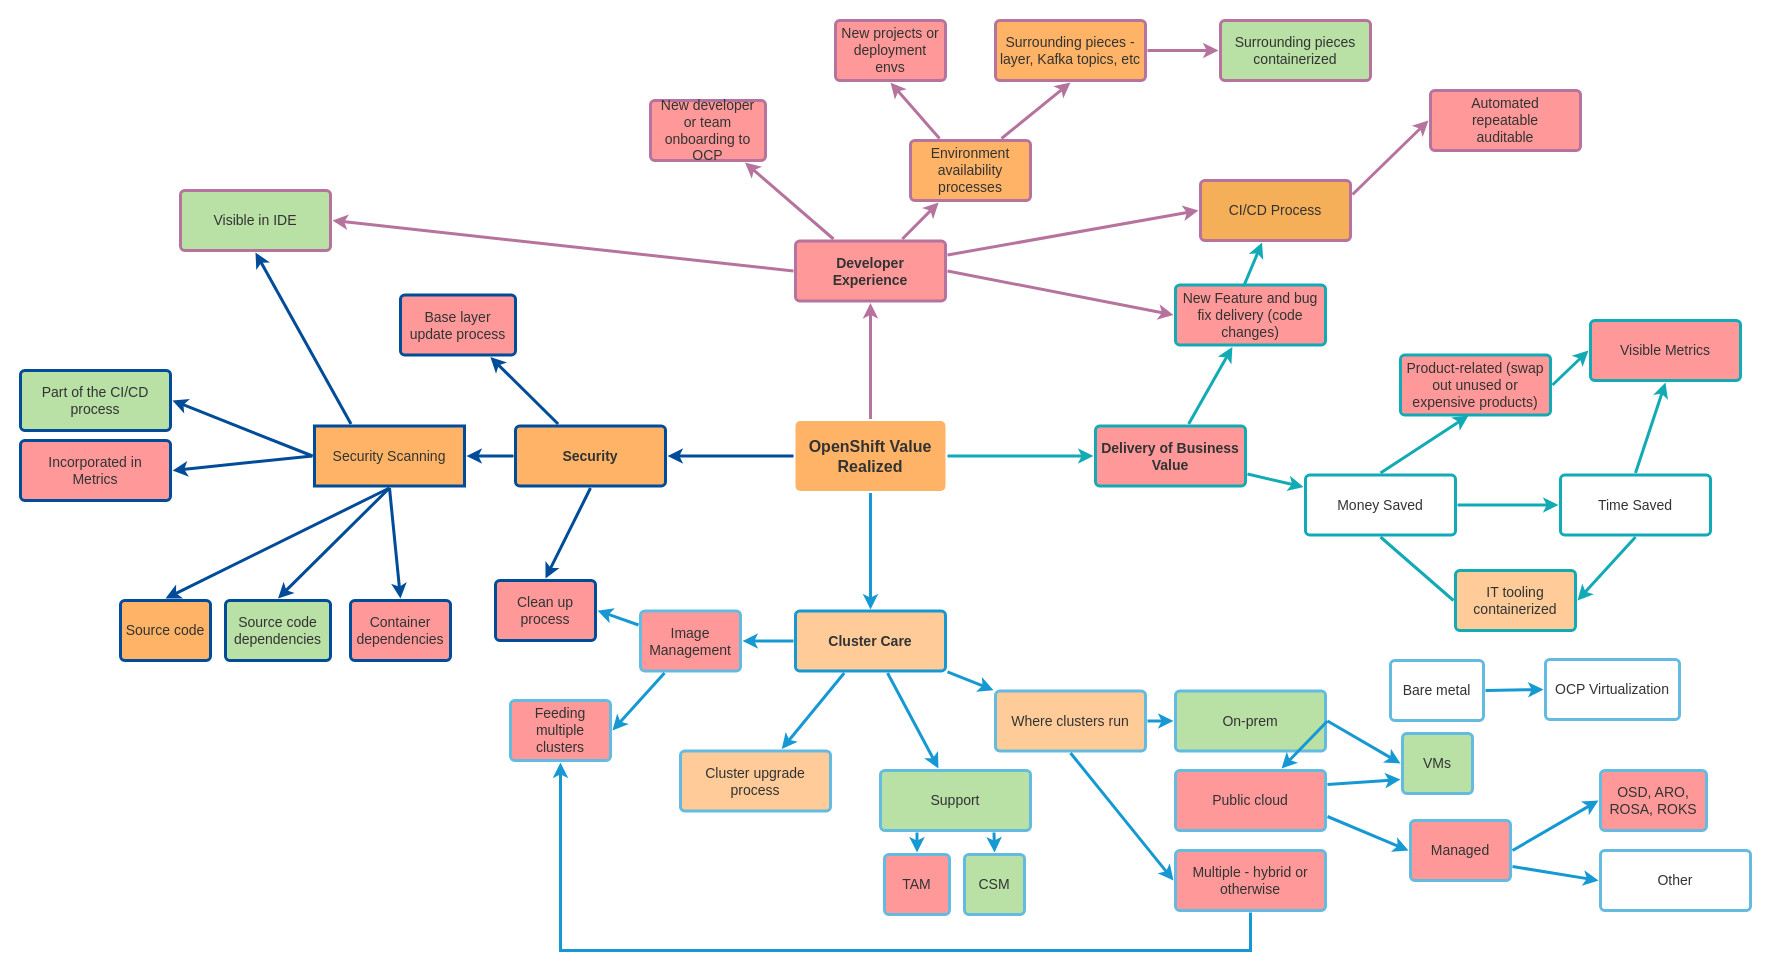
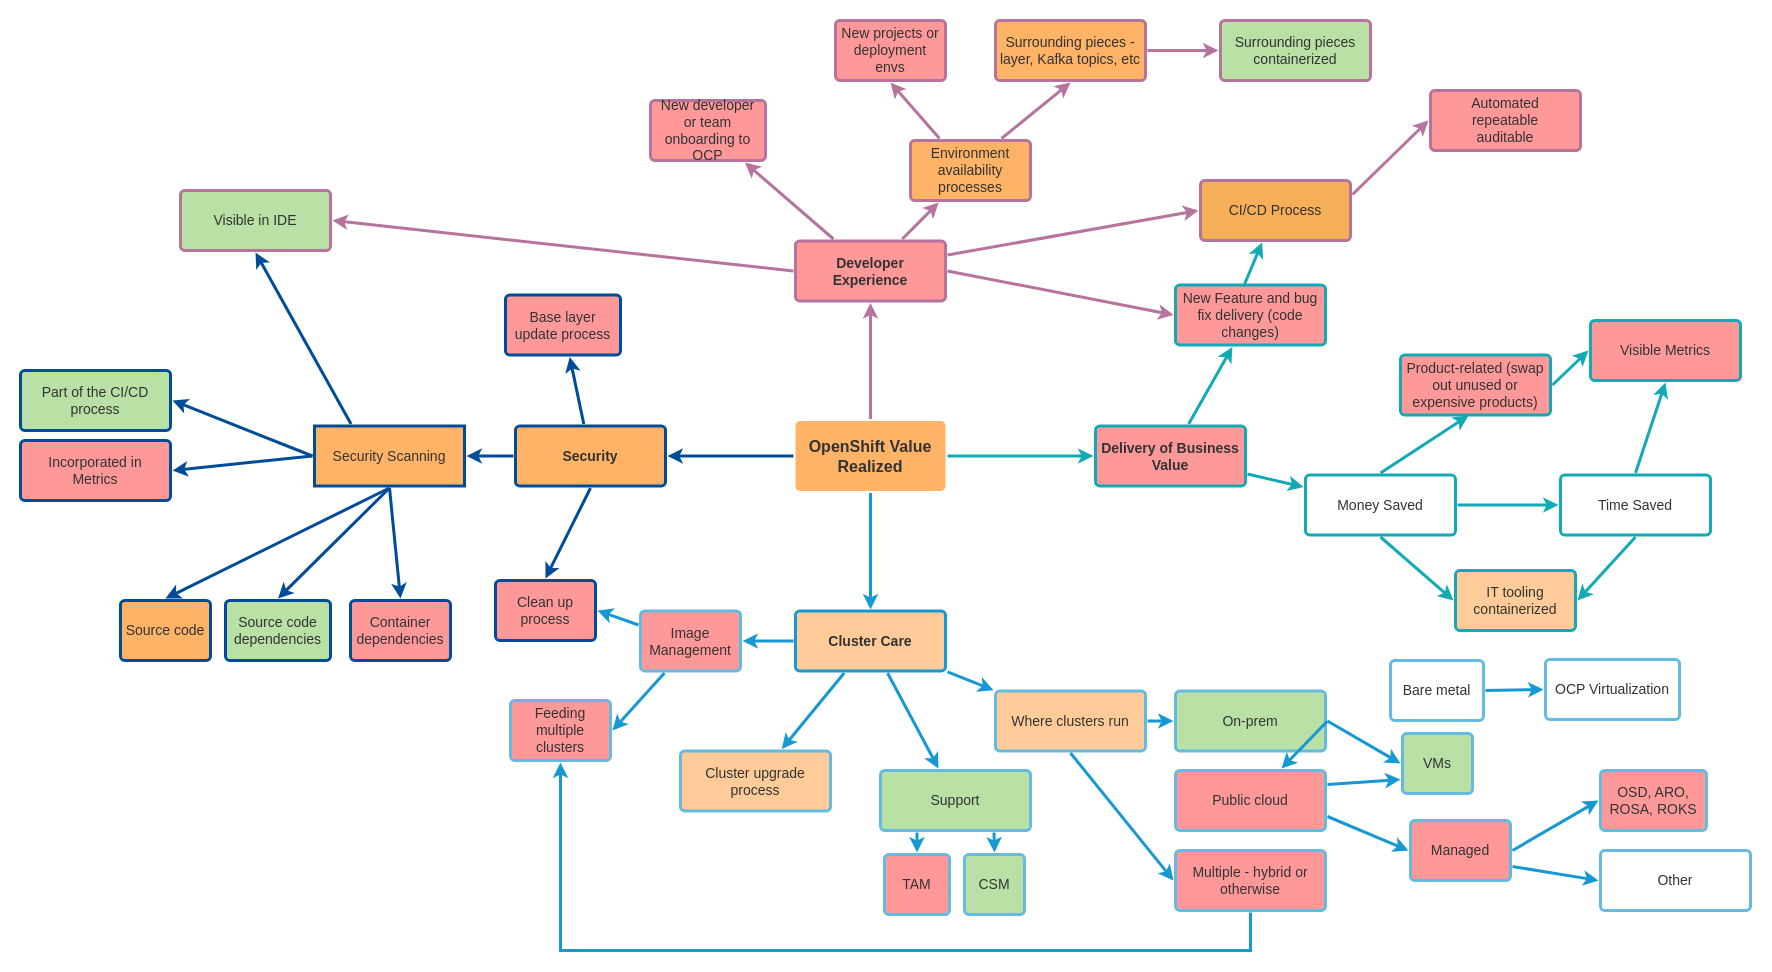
(458, 325) -> (563, 325)
(1448, 596) -> (1444, 593)
